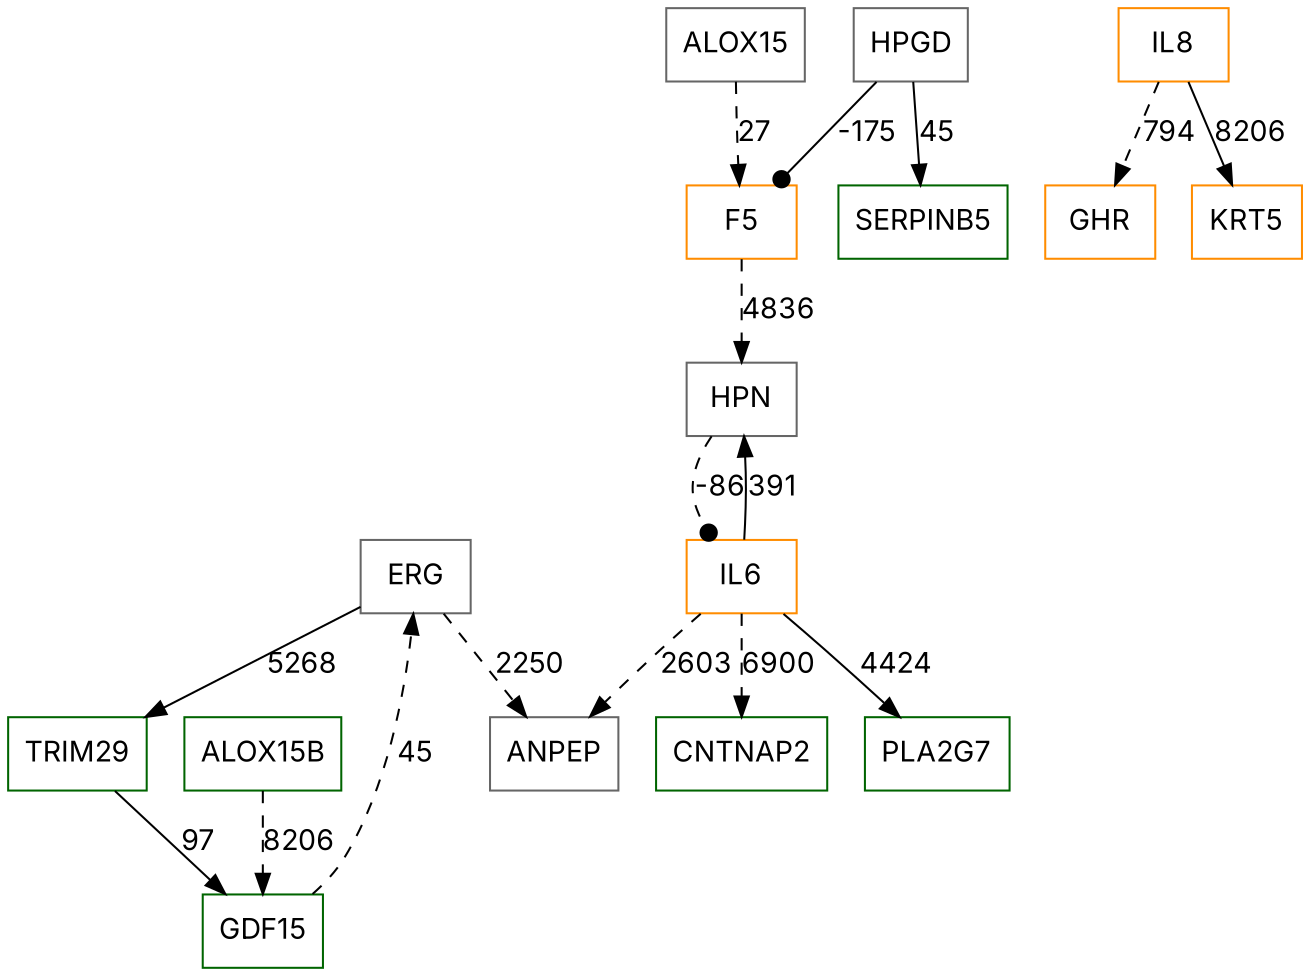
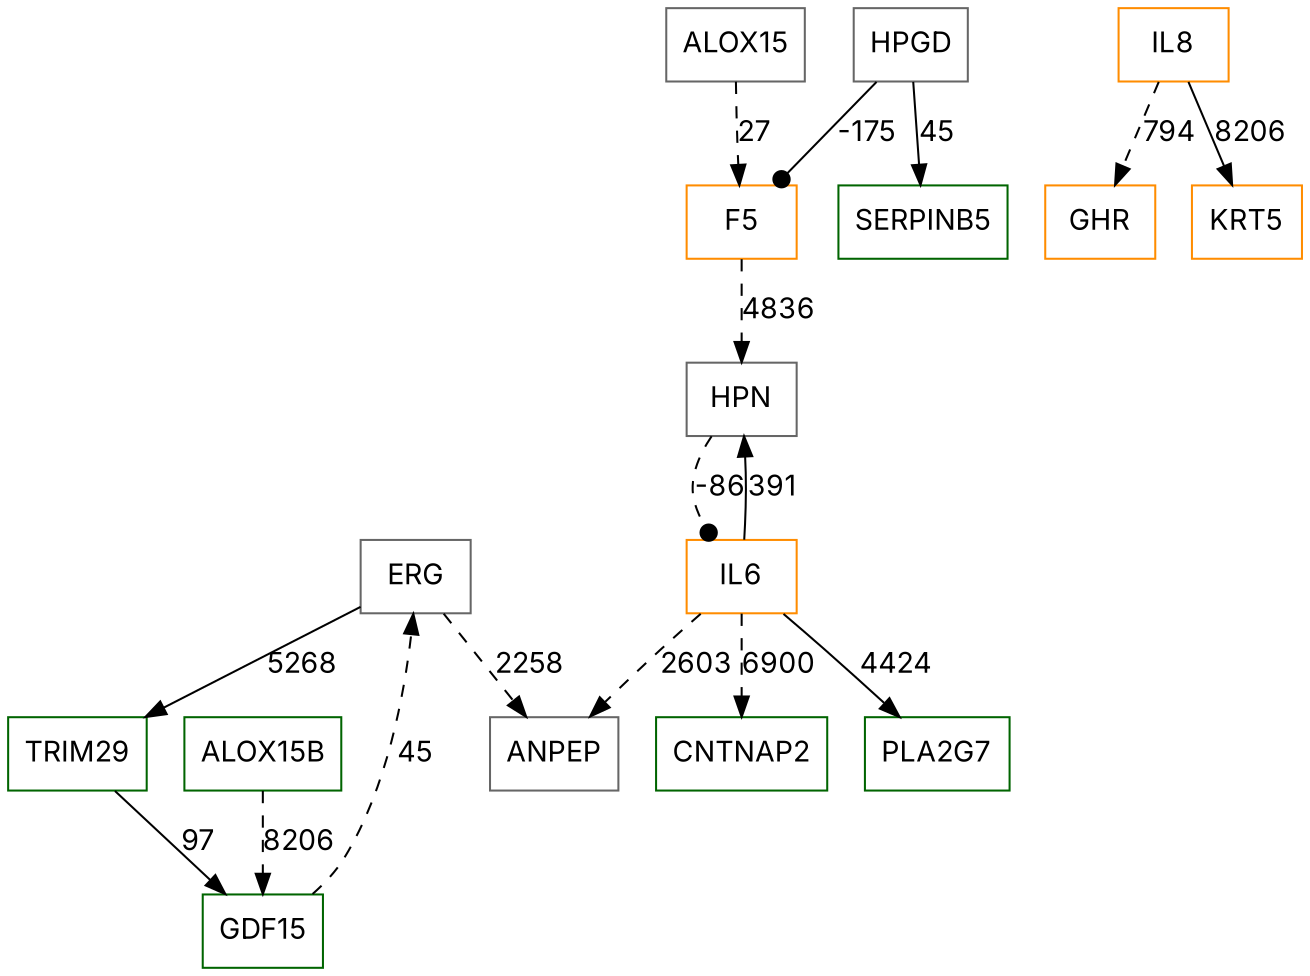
(530, 665) -> (530, 665)
